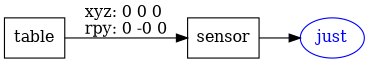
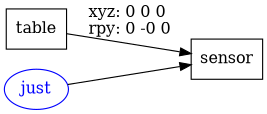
(274, 38) -> (124, 76)
